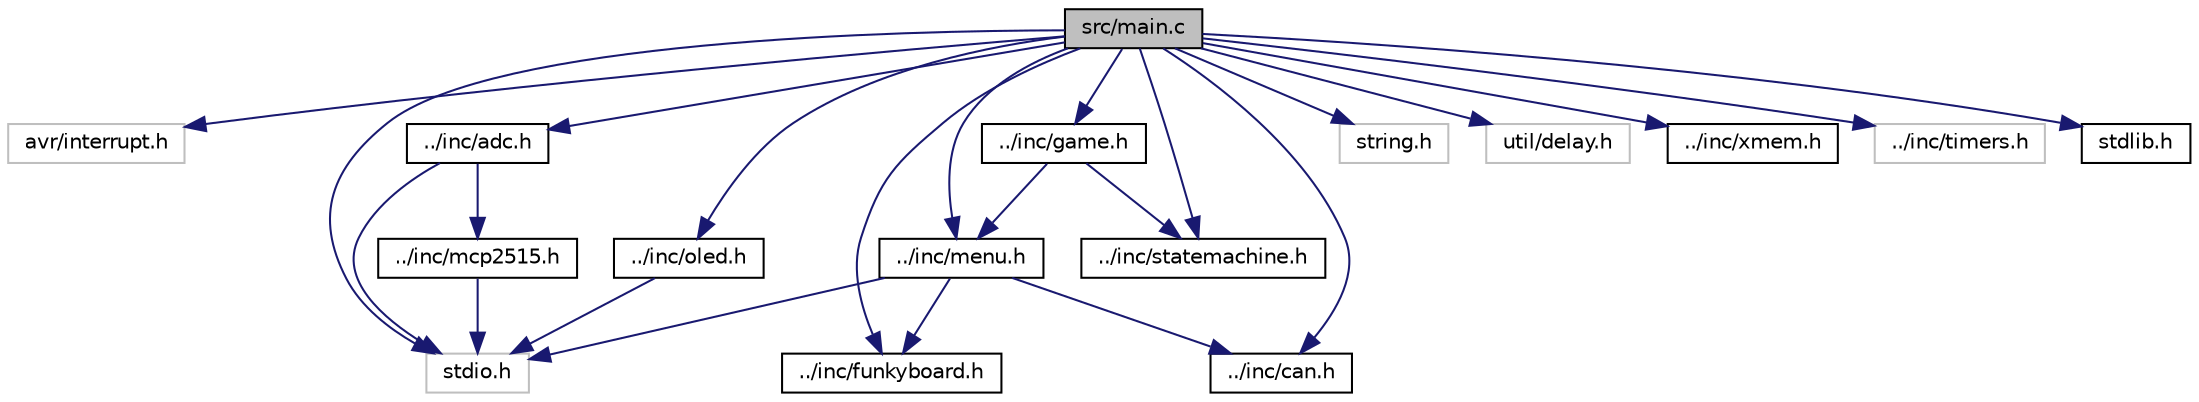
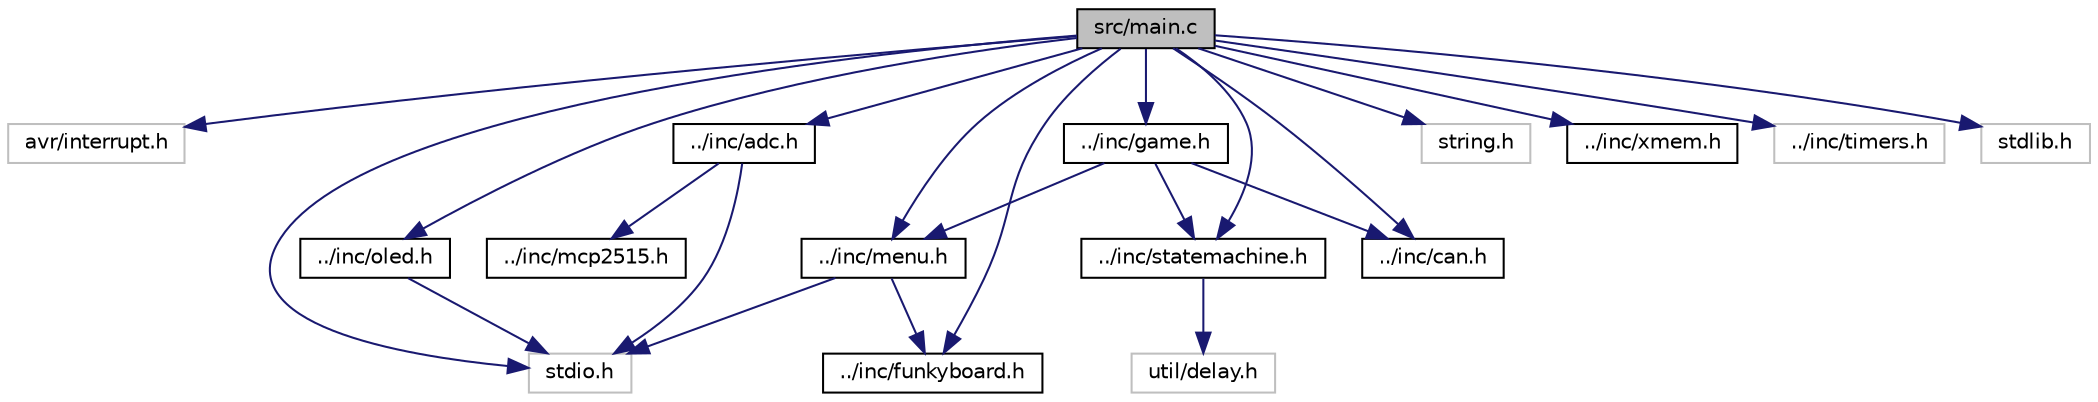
(1336, 83) -> (1203, 305)
(2136, 144) -> (2036, 144)
(478, 305) -> none
(1111, 312) -> (1280, 197)
